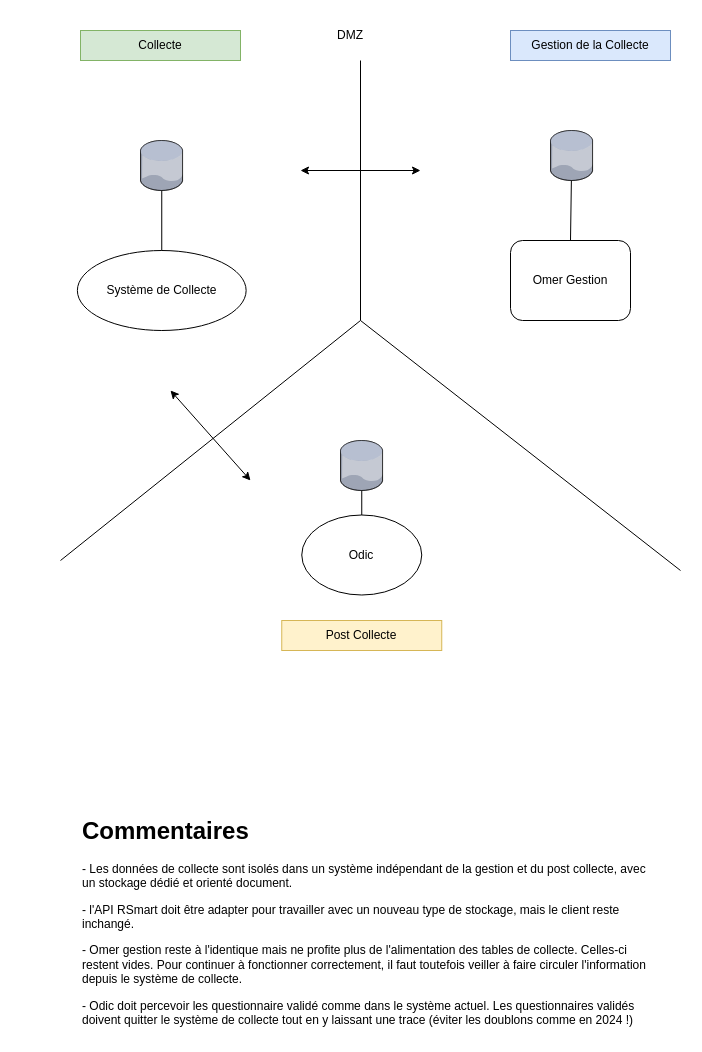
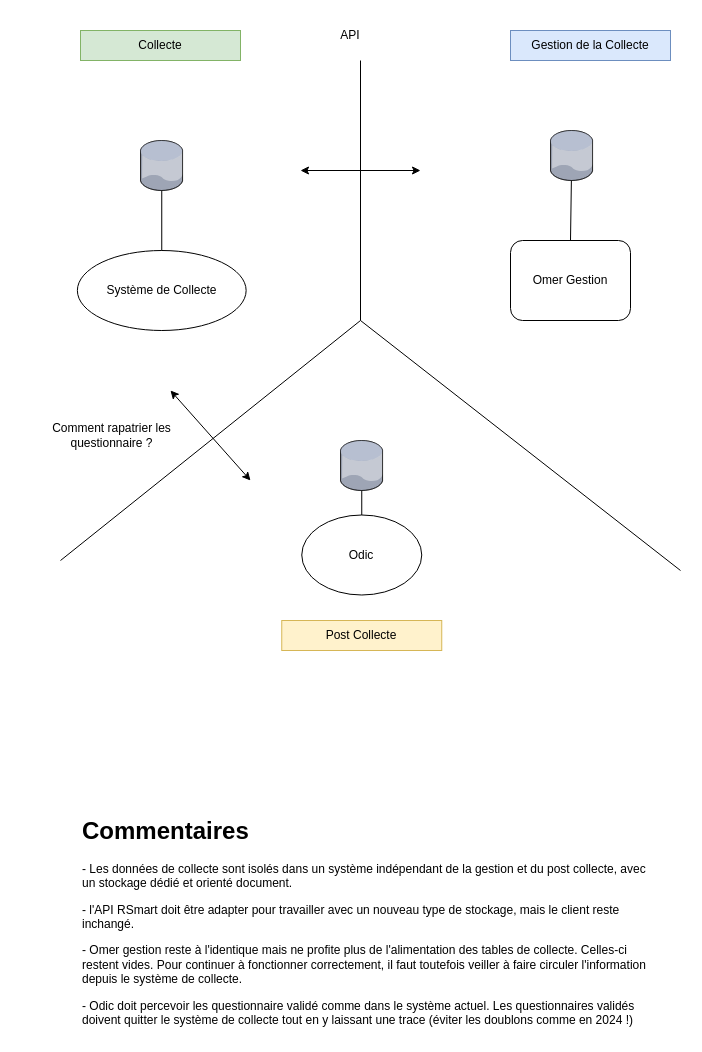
(351, 36) -> (351, 36)
none -> (112, 436)
